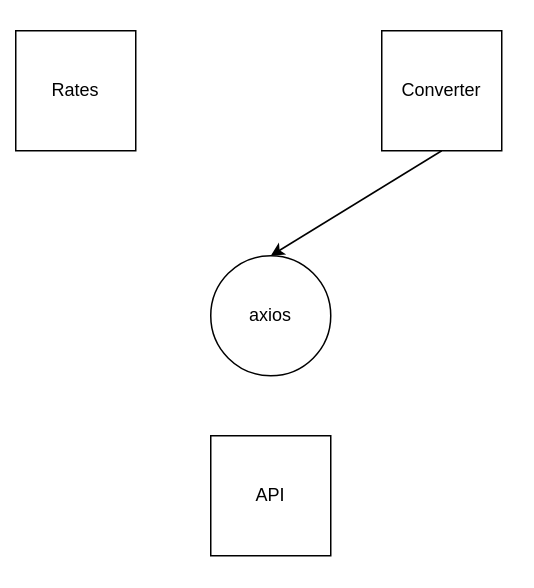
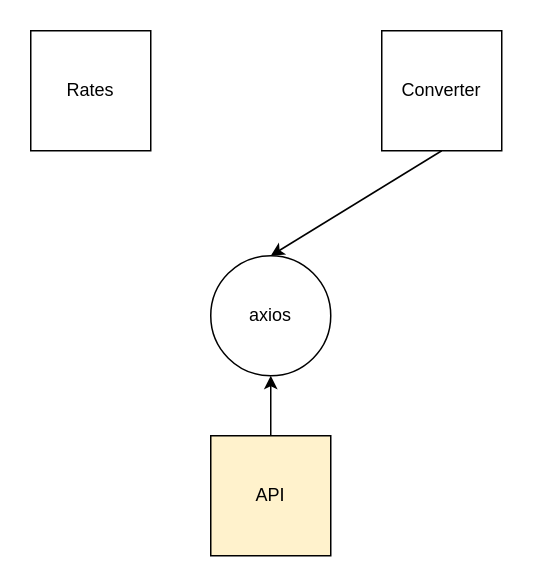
(76, 91) -> (91, 91)
none -> (271, 411)
(271, 496) -> (271, 496)
